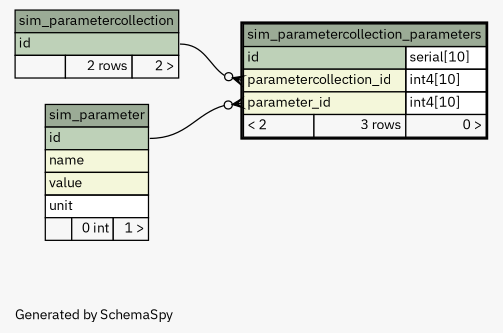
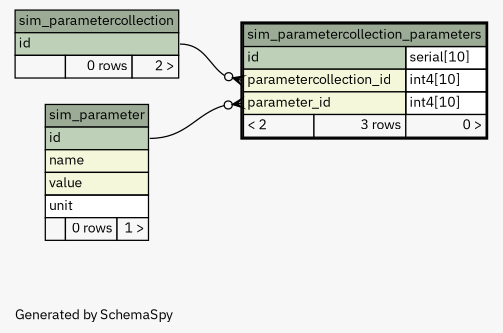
(108, 66) -> (108, 66)
(96, 228) -> (92, 228)
